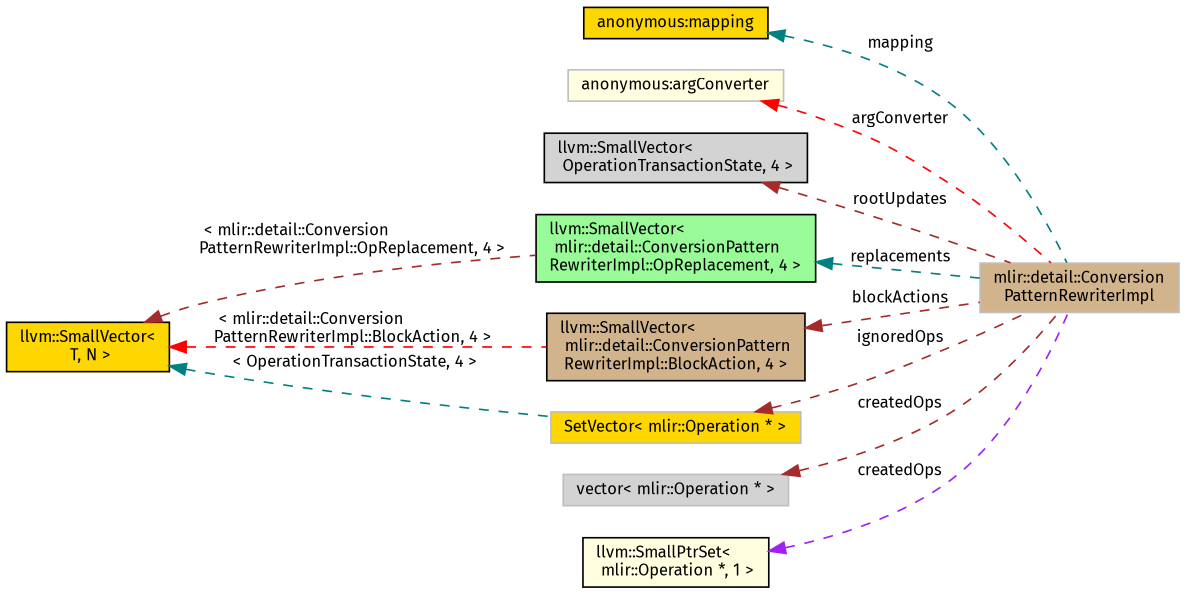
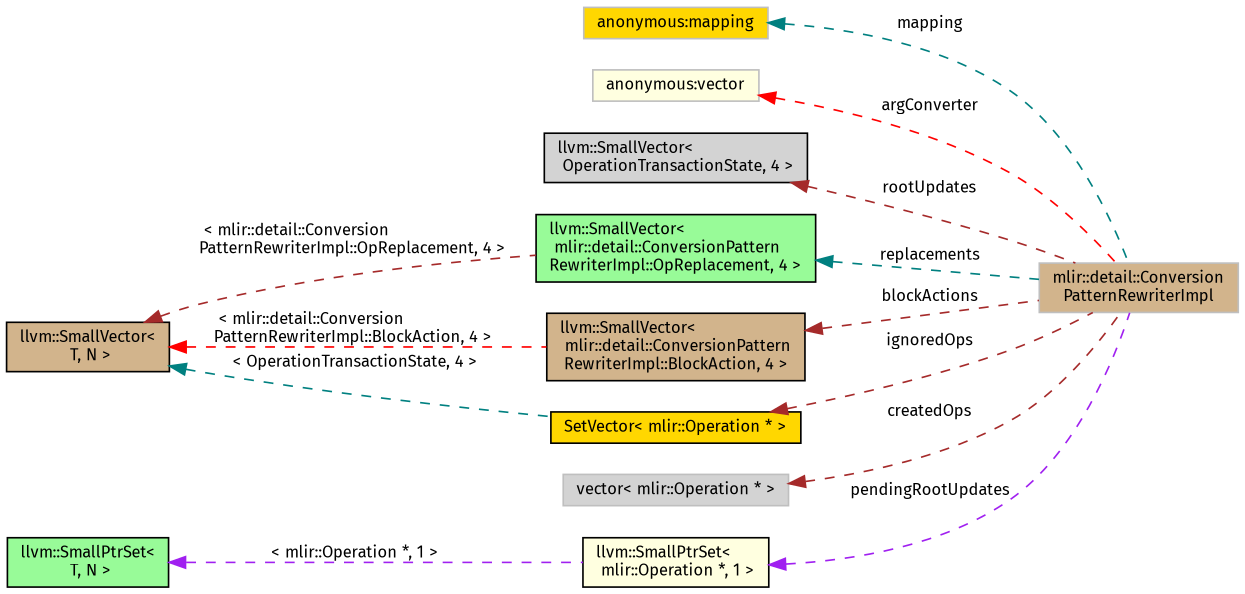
(676, 23) -> (676, 23)
(676, 86) -> (676, 86)
(88, 347) -> (88, 347)
(676, 428) -> (676, 428)
(898, 471) -> (927, 491)
none -> (88, 562)
